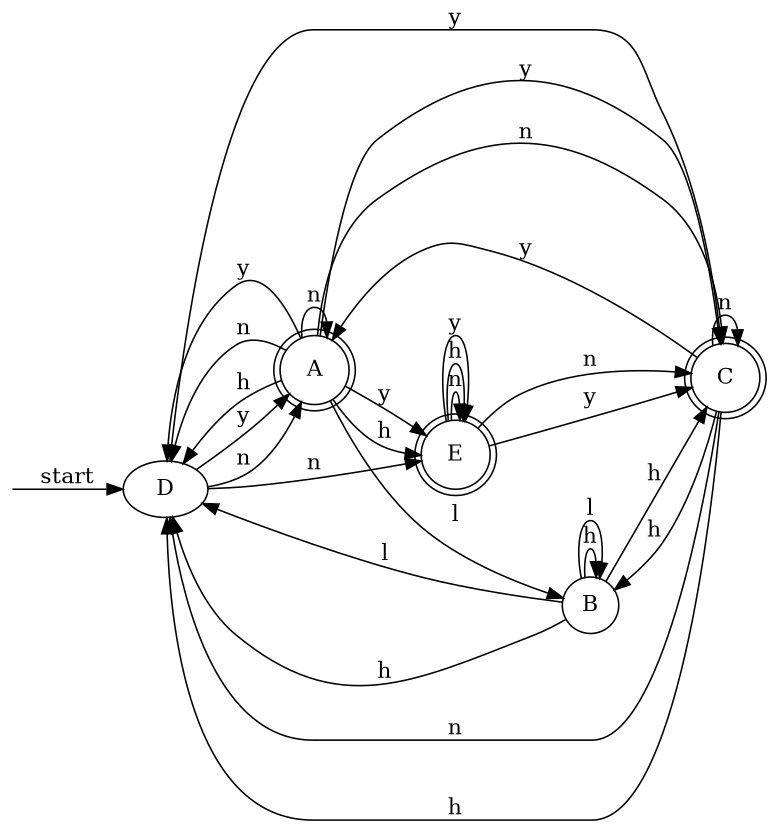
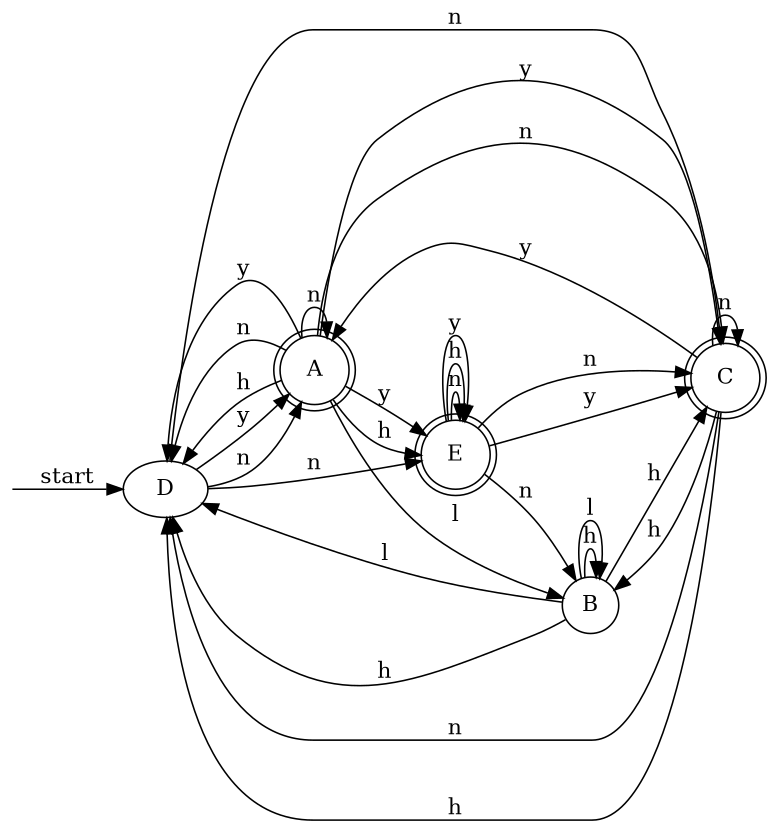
(456, 18) -> (456, 18)
none -> (531, 516)
